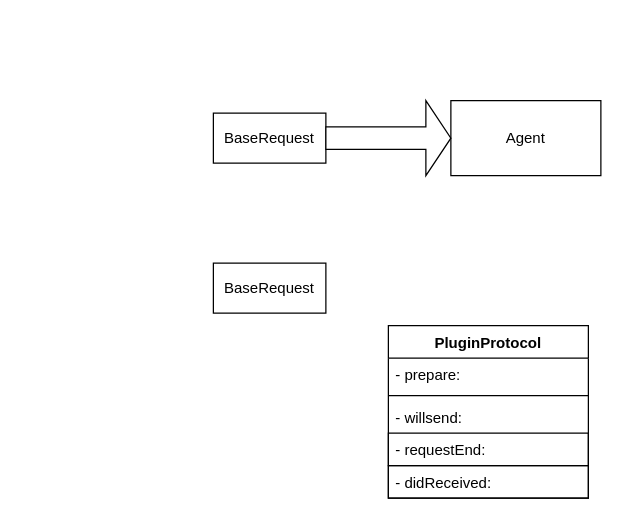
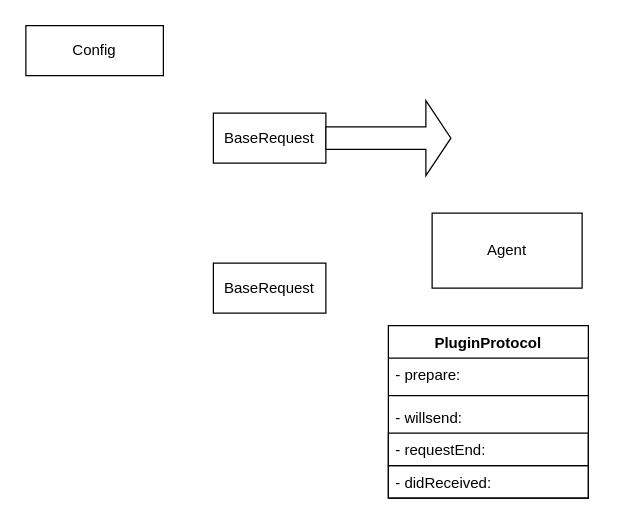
none -> (94, 51)
(526, 138) -> (507, 251)
